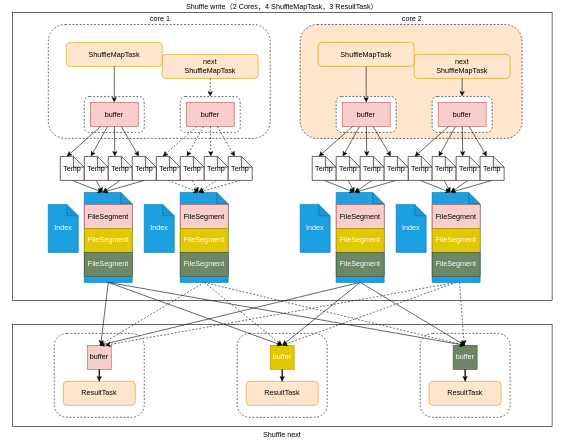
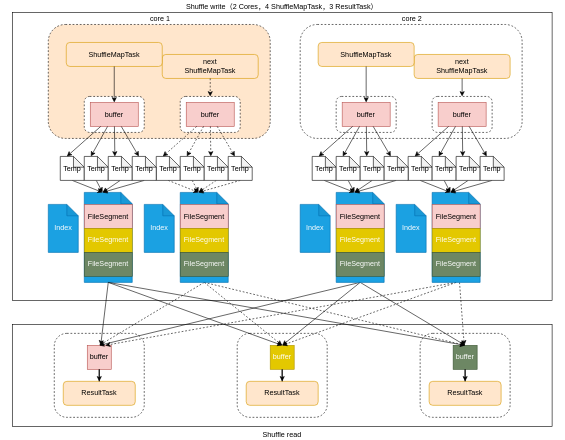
(159, 81) -> (159, 81)
(411, 81) -> (411, 81)
(282, 435) -> (282, 435)
